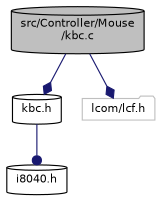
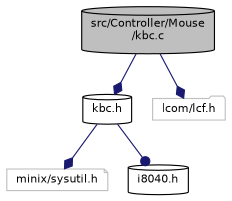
none -> (57, 180)
